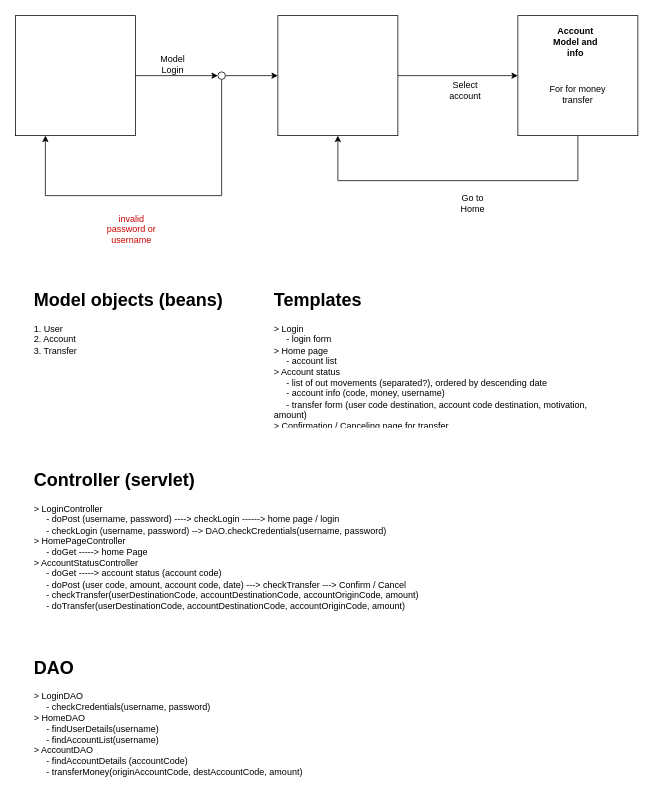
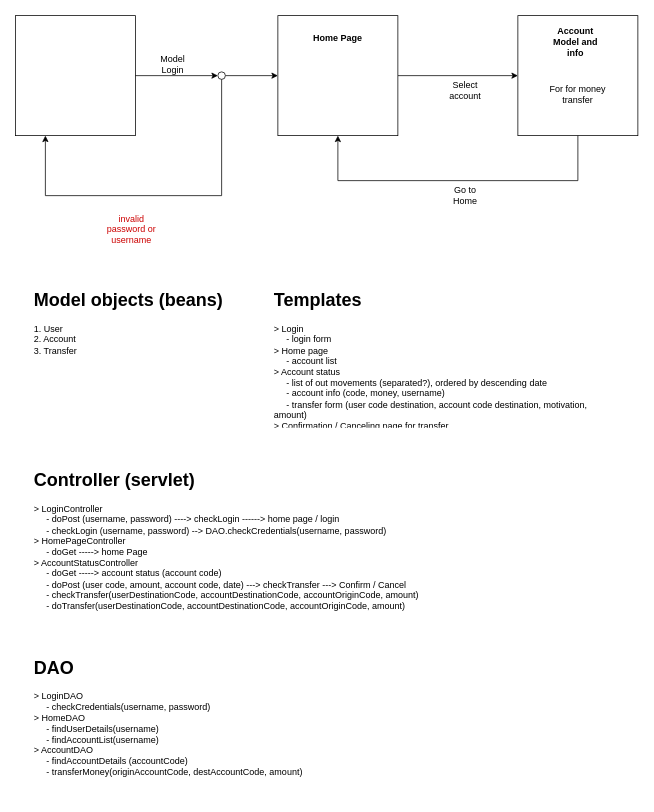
none -> (338, 38)
(473, 203) -> (465, 195)
